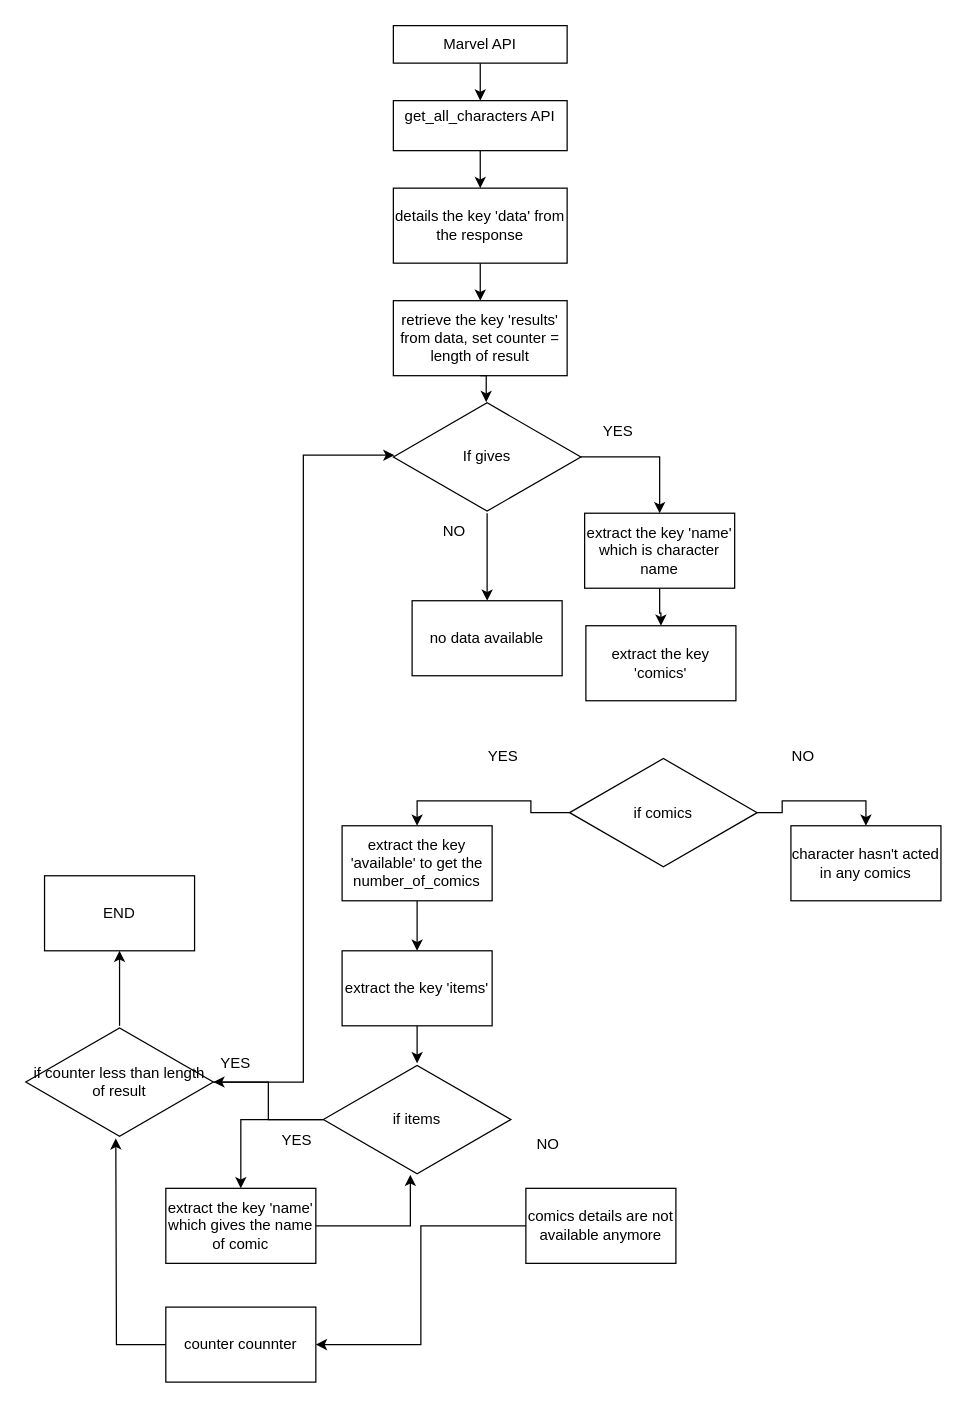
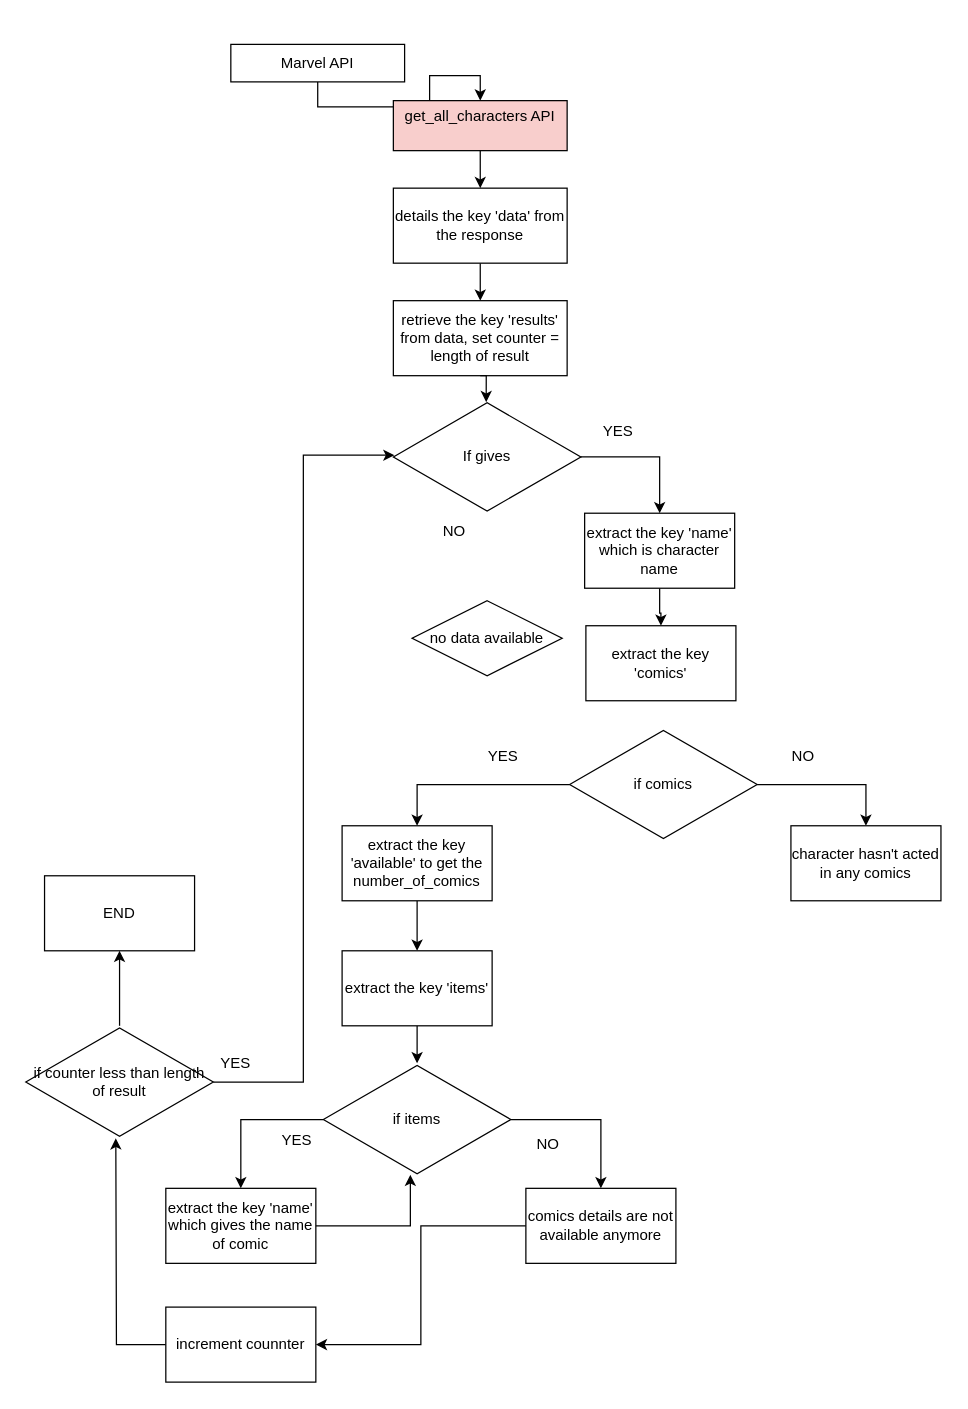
(480, 44) -> (318, 63)
(480, 126) -> (480, 126)
(487, 552) -> none
(487, 638) -> (487, 638)
(663, 813) -> (663, 784)
(268, 1100) -> (586, 1119)
(241, 1344) -> (241, 1344)
